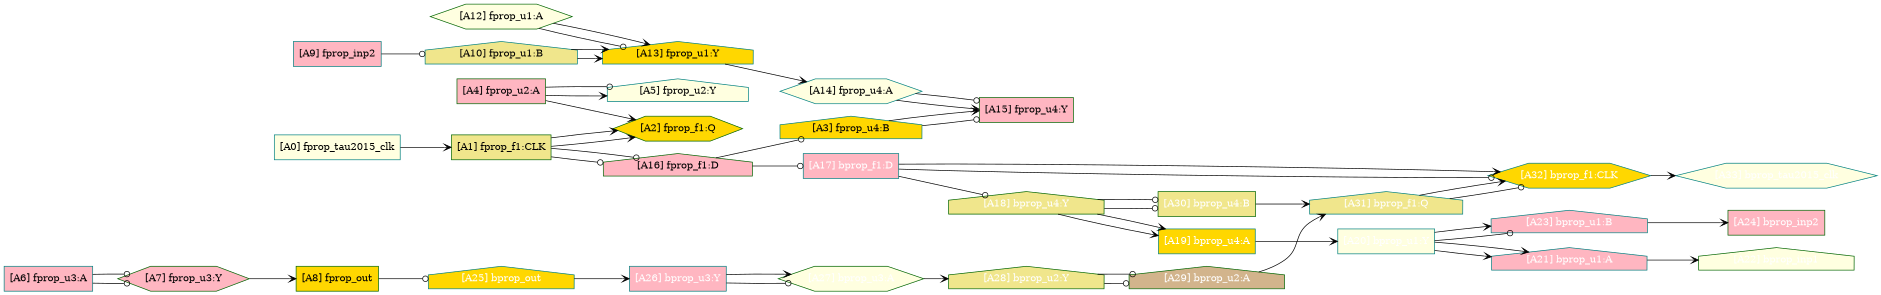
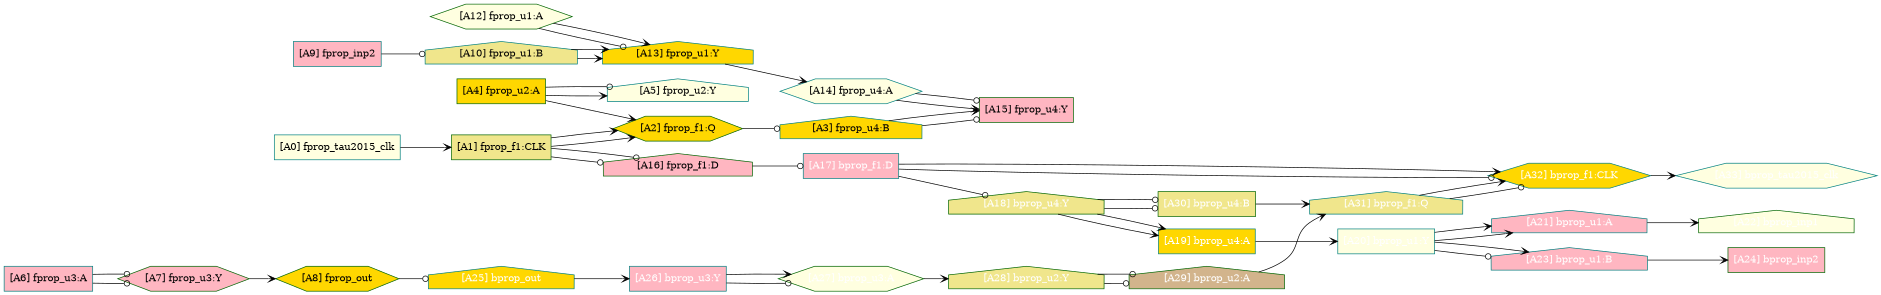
(501, 91) -> (501, 91)
(757, 149) -> (758, 129)
(337, 279) -> (337, 279)
